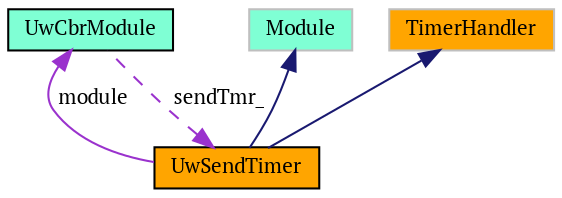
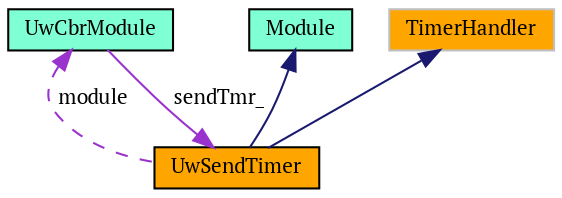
(301, 30) -> (301, 30)
(151, 94) -> (151, 94)
(78, 134) -> (78, 134)
